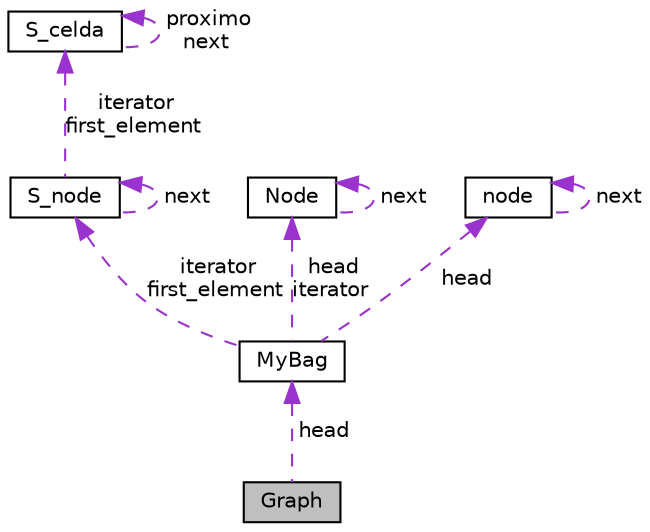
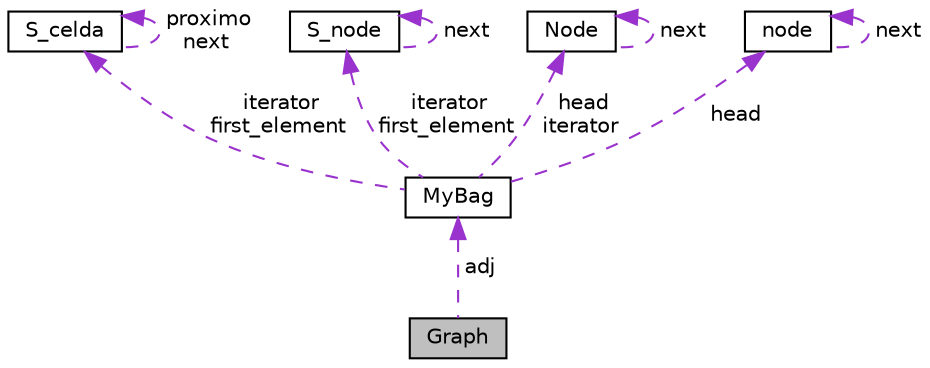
(65, 125) -> (243, 152)
(322, 432) -> (478, 268)
